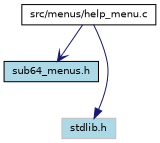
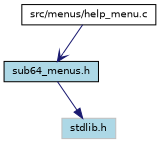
(108, 66) -> (67, 96)
